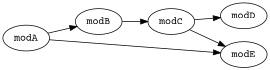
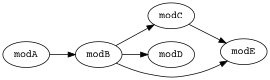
(204, 19) -> (131, 55)
(131, 46) -> (169, 77)
